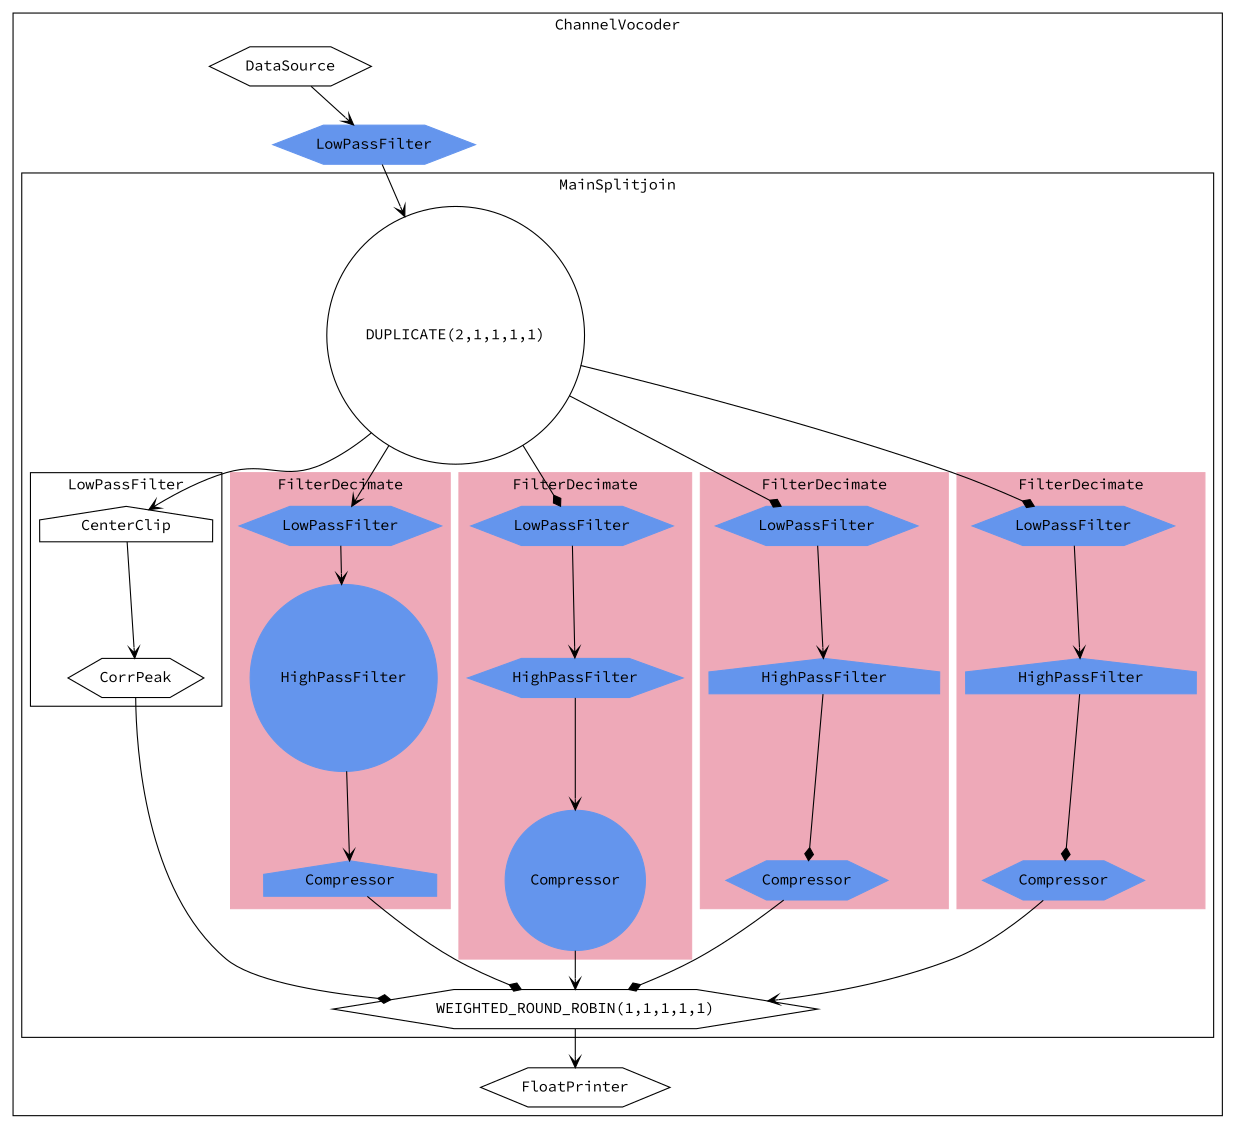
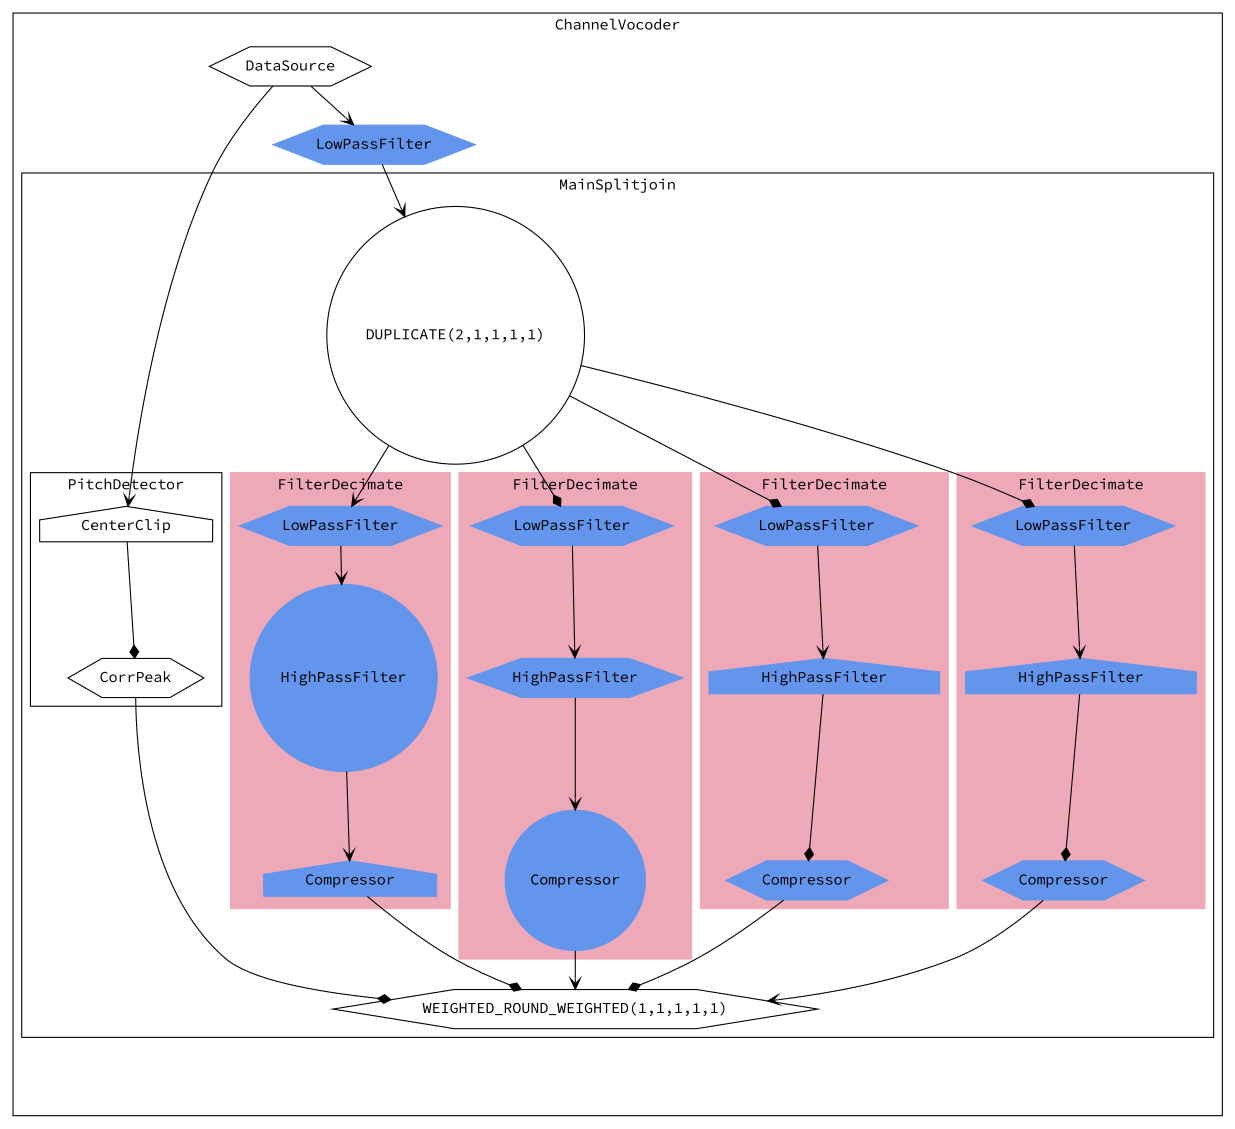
(317, 466) -> (173, 280)
(126, 485) -> (126, 485)
(131, 595) -> (131, 595)
(575, 1009) -> (575, 1009)
(575, 1087) -> none
